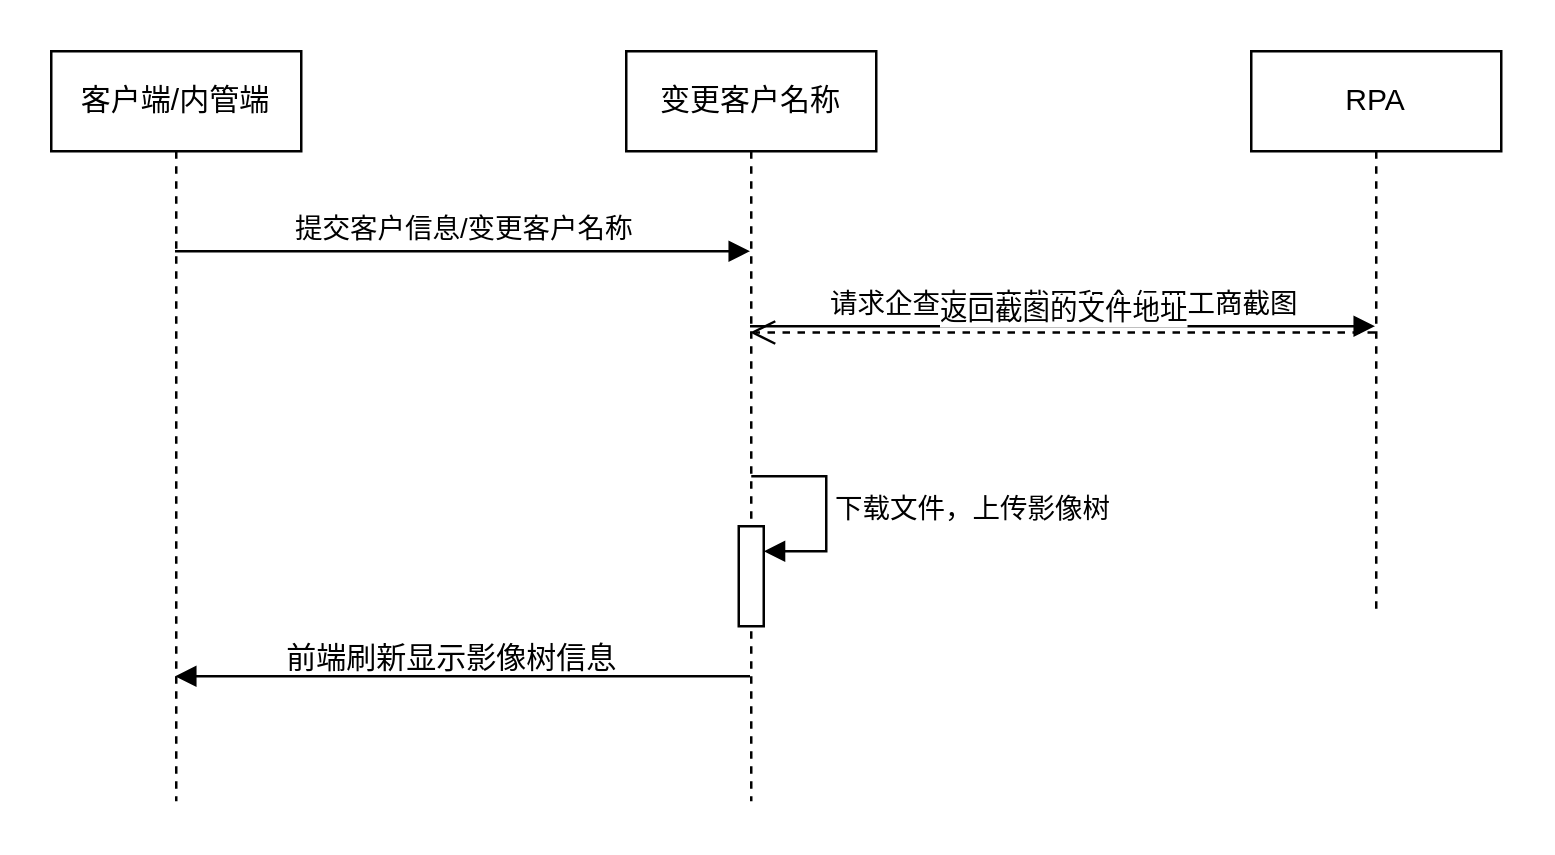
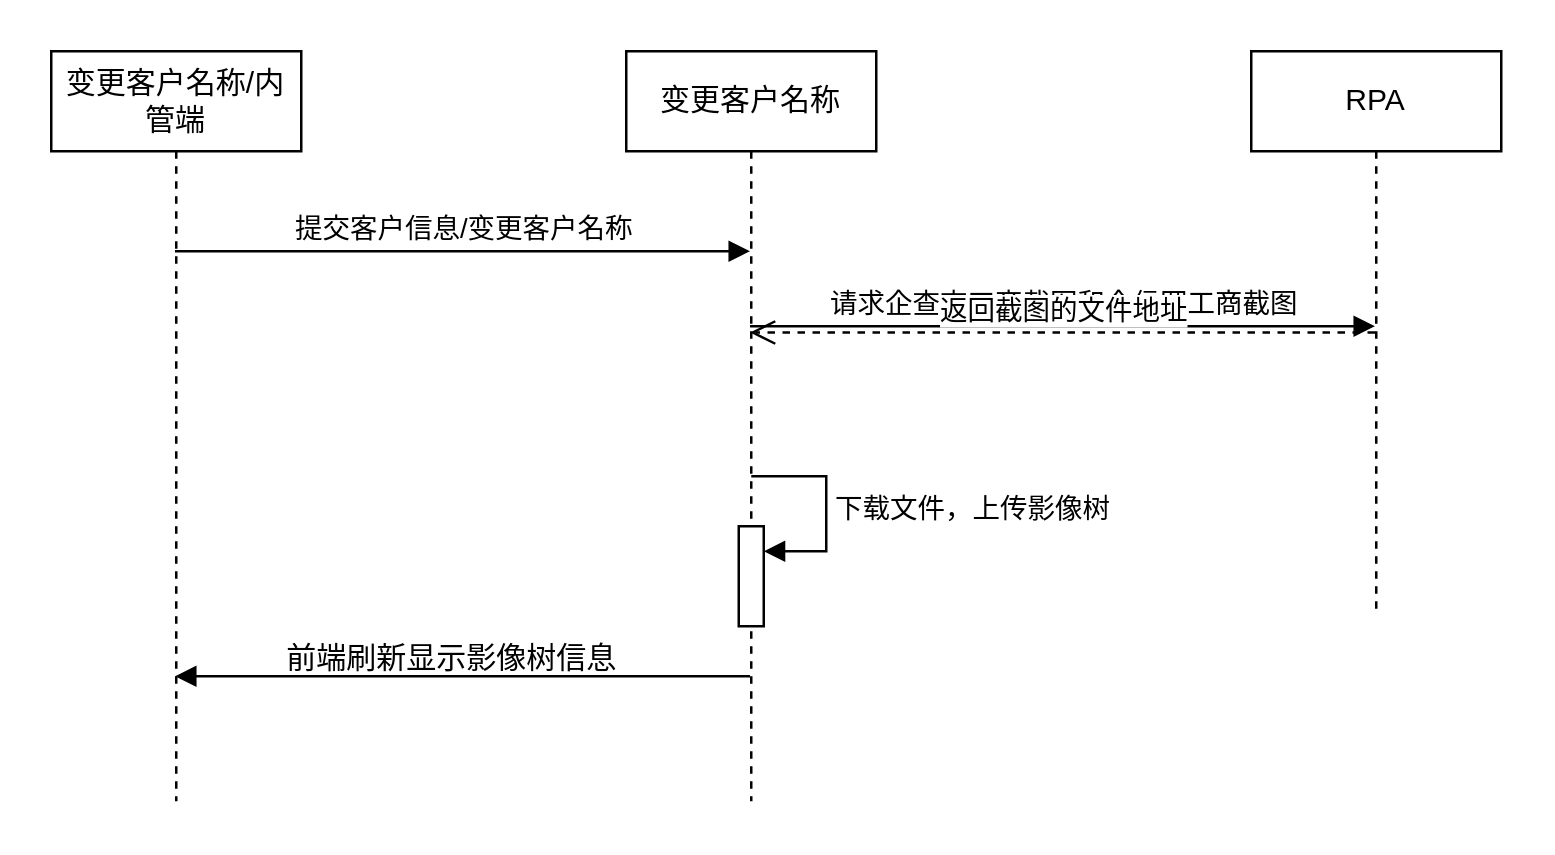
(176, 101) -> (176, 101)
